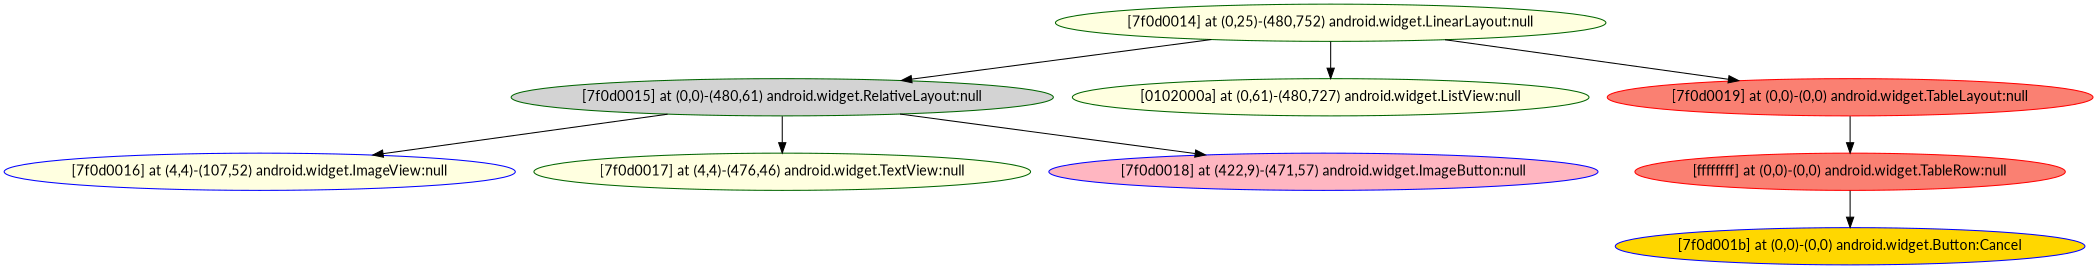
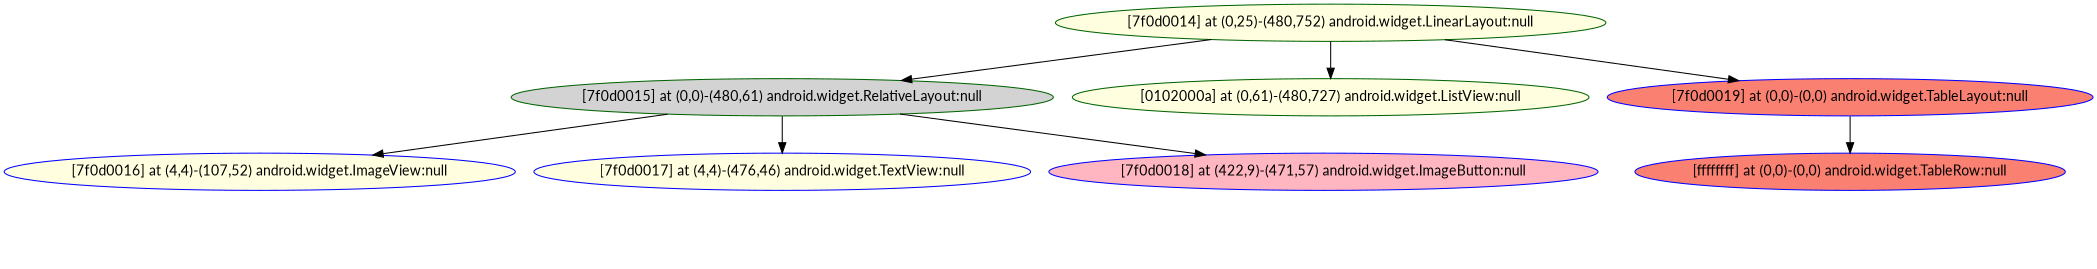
(1850, 97) -> (1850, 97)
(782, 172) -> (782, 172)
(1850, 172) -> (1850, 172)
(1850, 246) -> none
